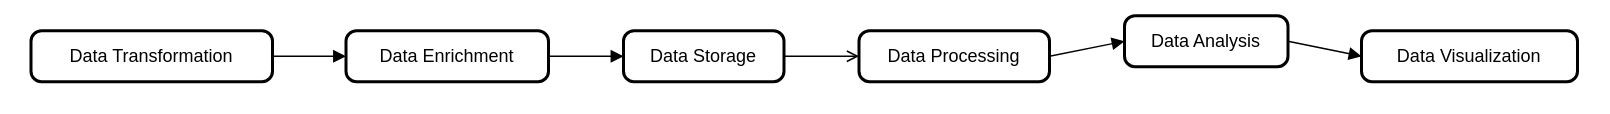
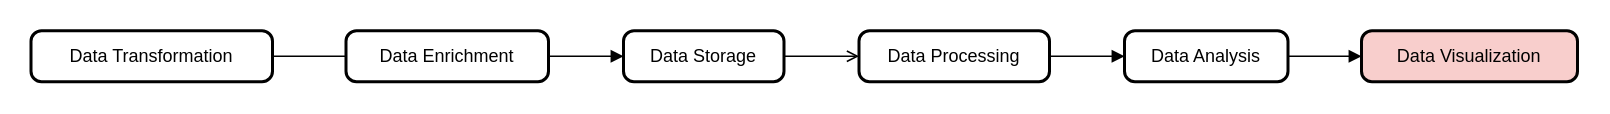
(1206, 41) -> (1206, 56)
(333, 56) -> (337, 56)
(1469, 56) -> (1469, 56)
